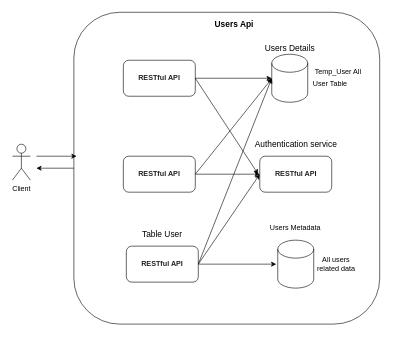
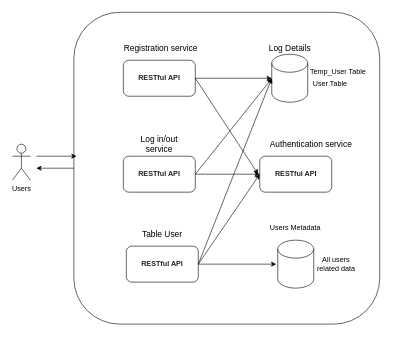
(234, 24) -> none
none -> (161, 48)
(290, 48) -> (290, 48)
(336, 72) -> (336, 72)
none -> (159, 144)
(296, 144) -> (311, 144)
(22, 189) -> (22, 189)
